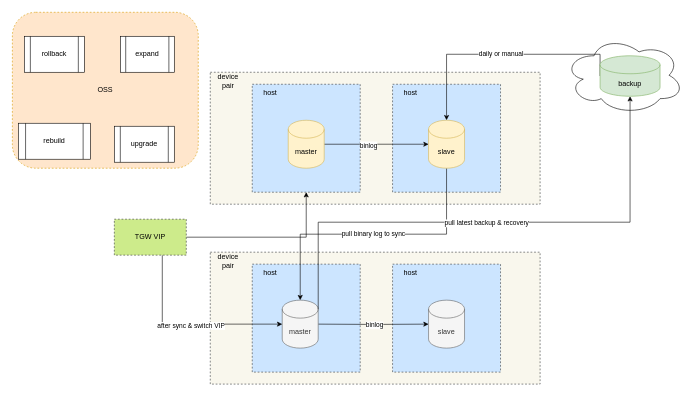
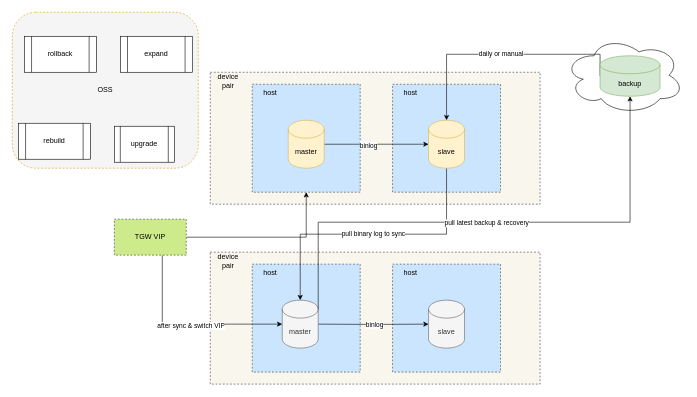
(54, 54) -> (60, 54)
(147, 54) -> (156, 54)
(105, 90) -> (105, 90)
